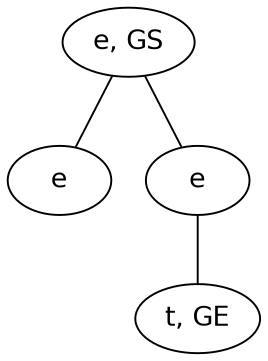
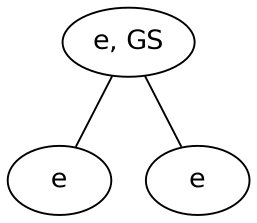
(198, 319) -> none
